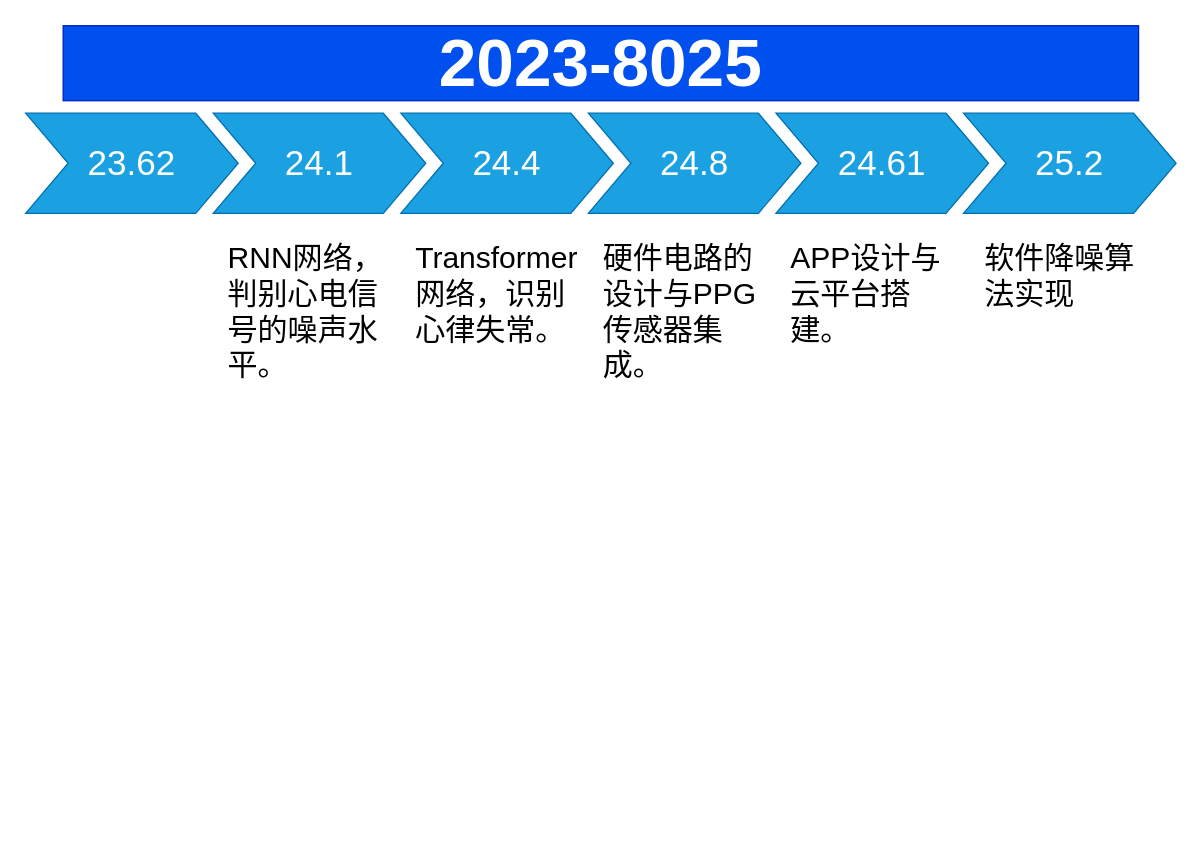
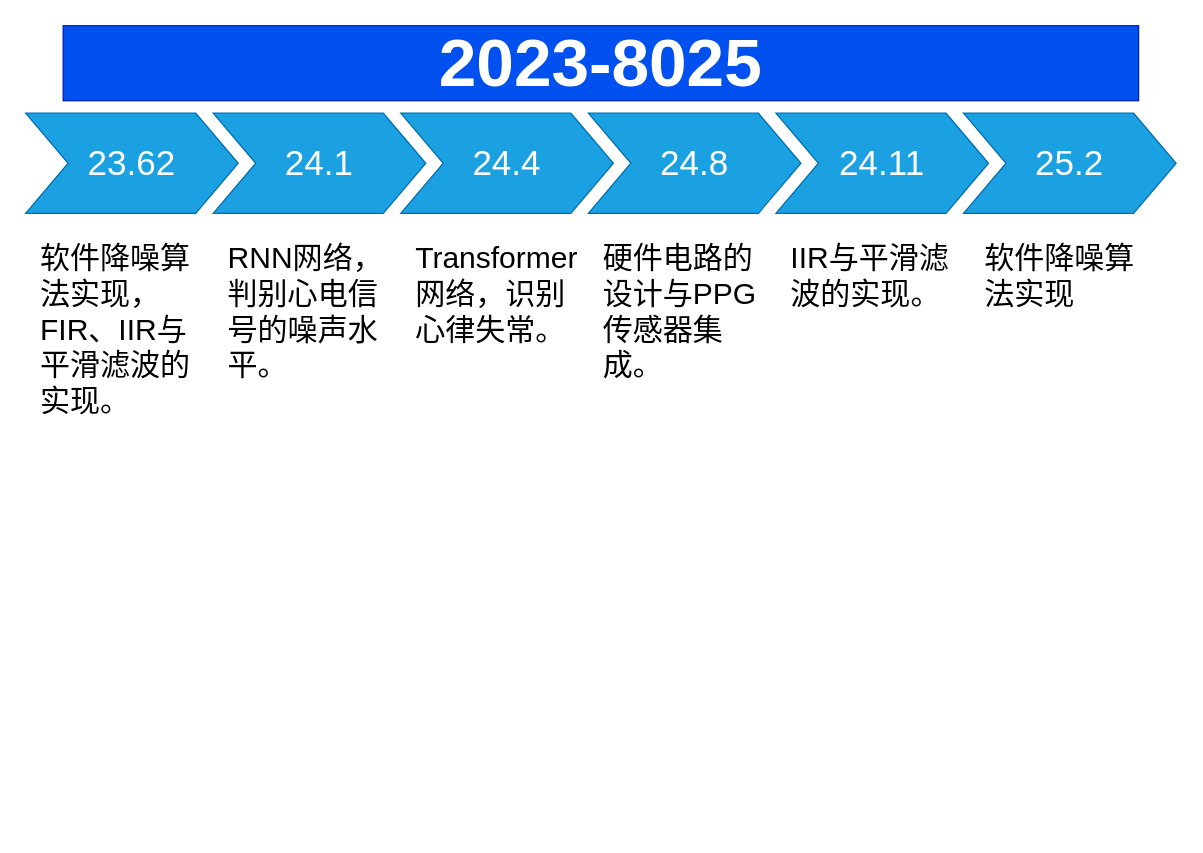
(882, 163) -> (882, 163)
(871, 250) -> (871, 250)
none -> (126, 532)
